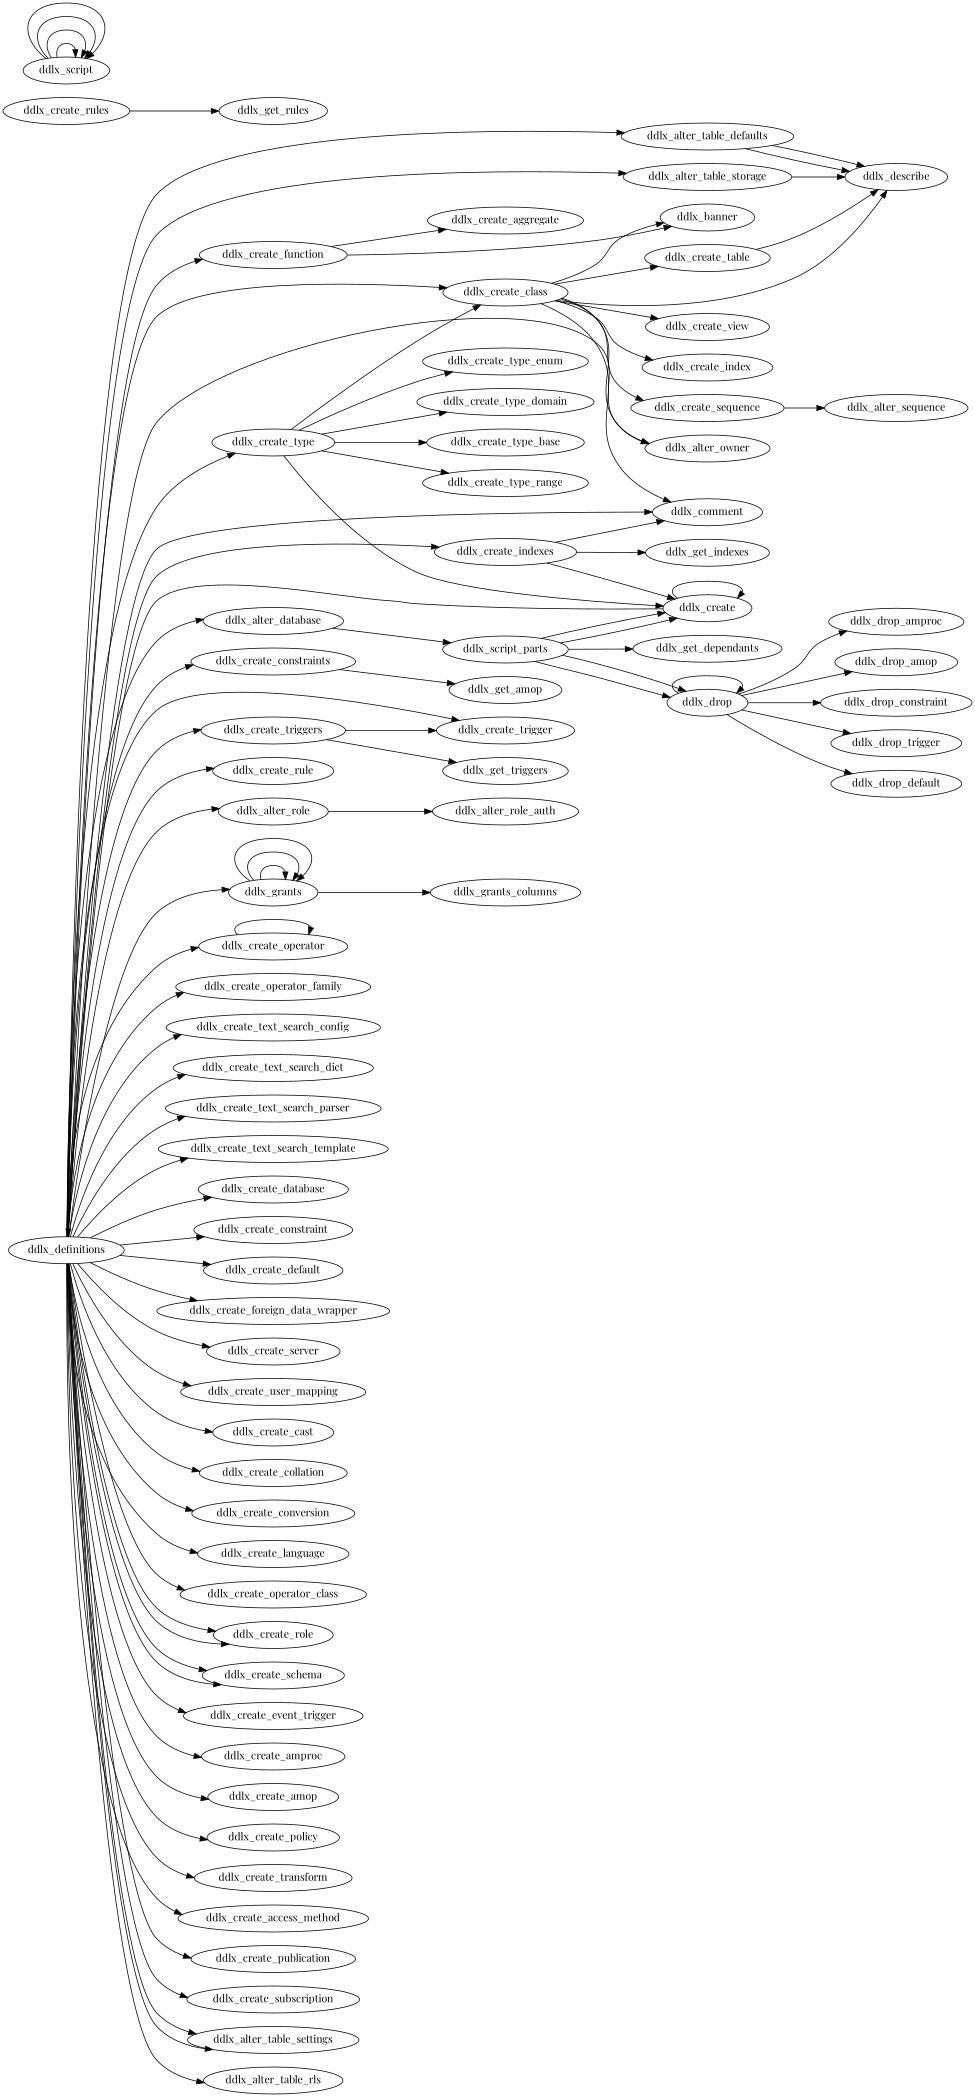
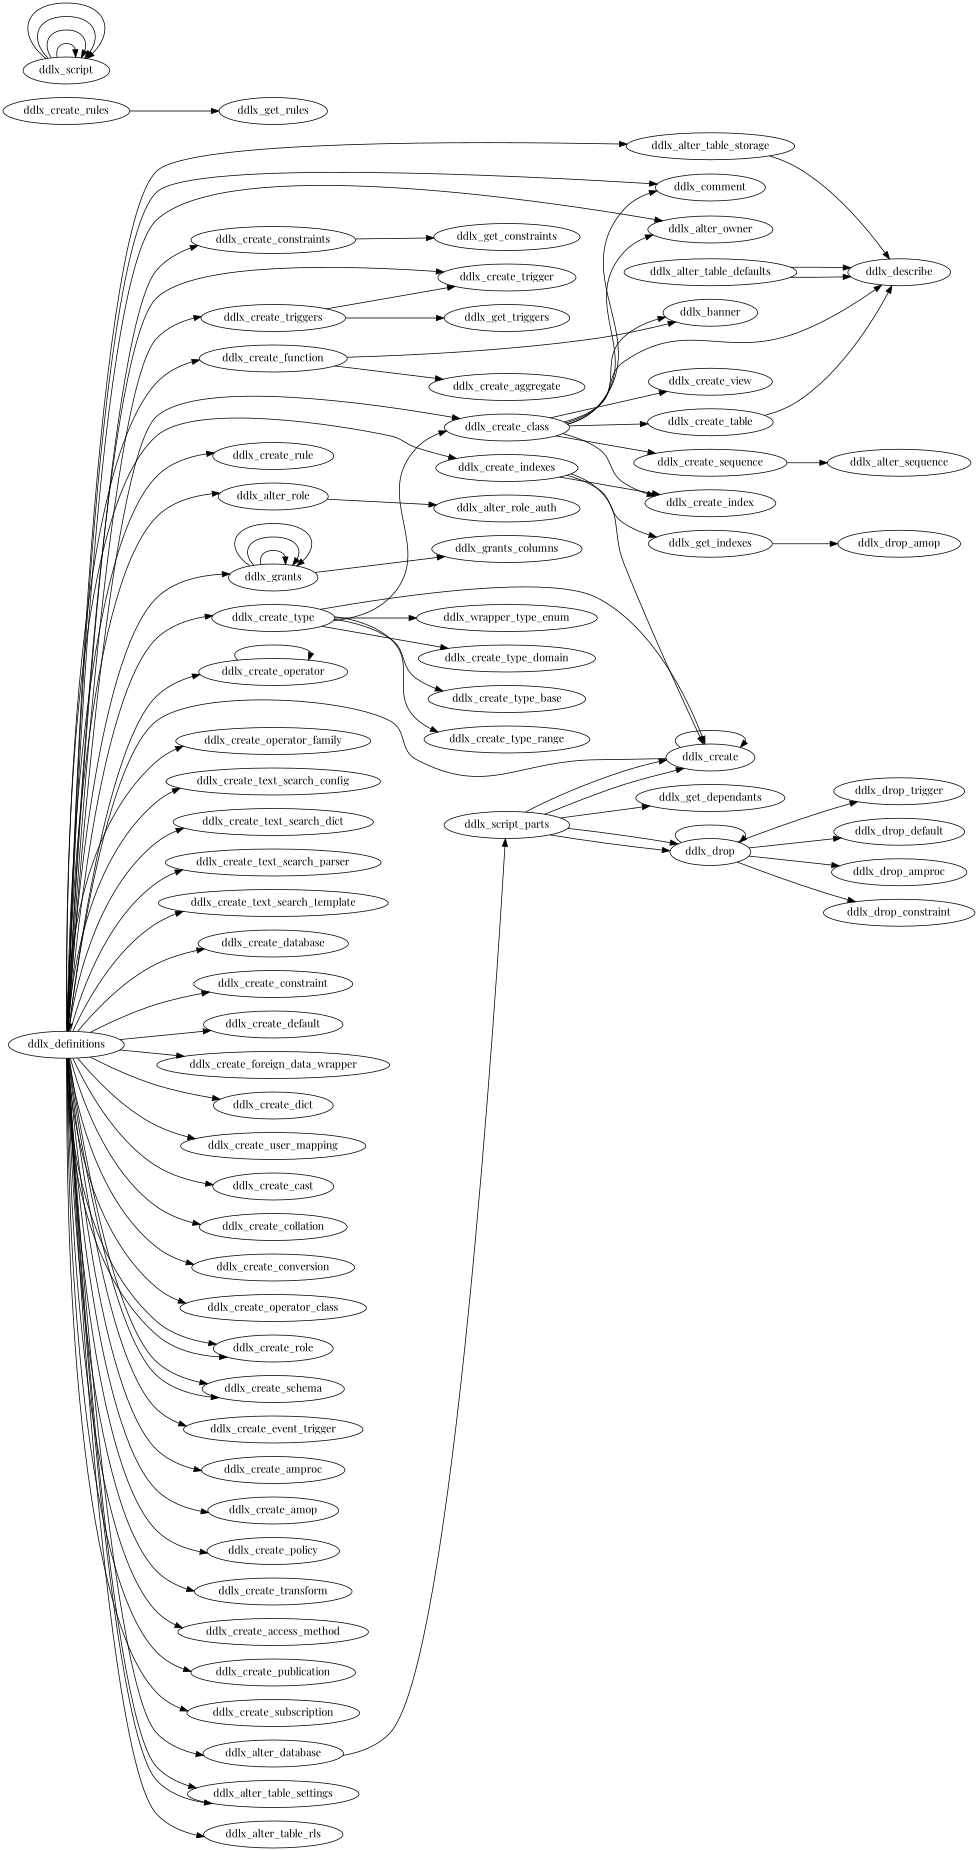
(505, 362) -> (507, 618)
(101, 477) -> none
(606, 532) -> (606, 485)
(793, 684) -> (801, 544)
(505, 690) -> (507, 237)
(273, 1352) -> (273, 1106)
(273, 1554) -> none
